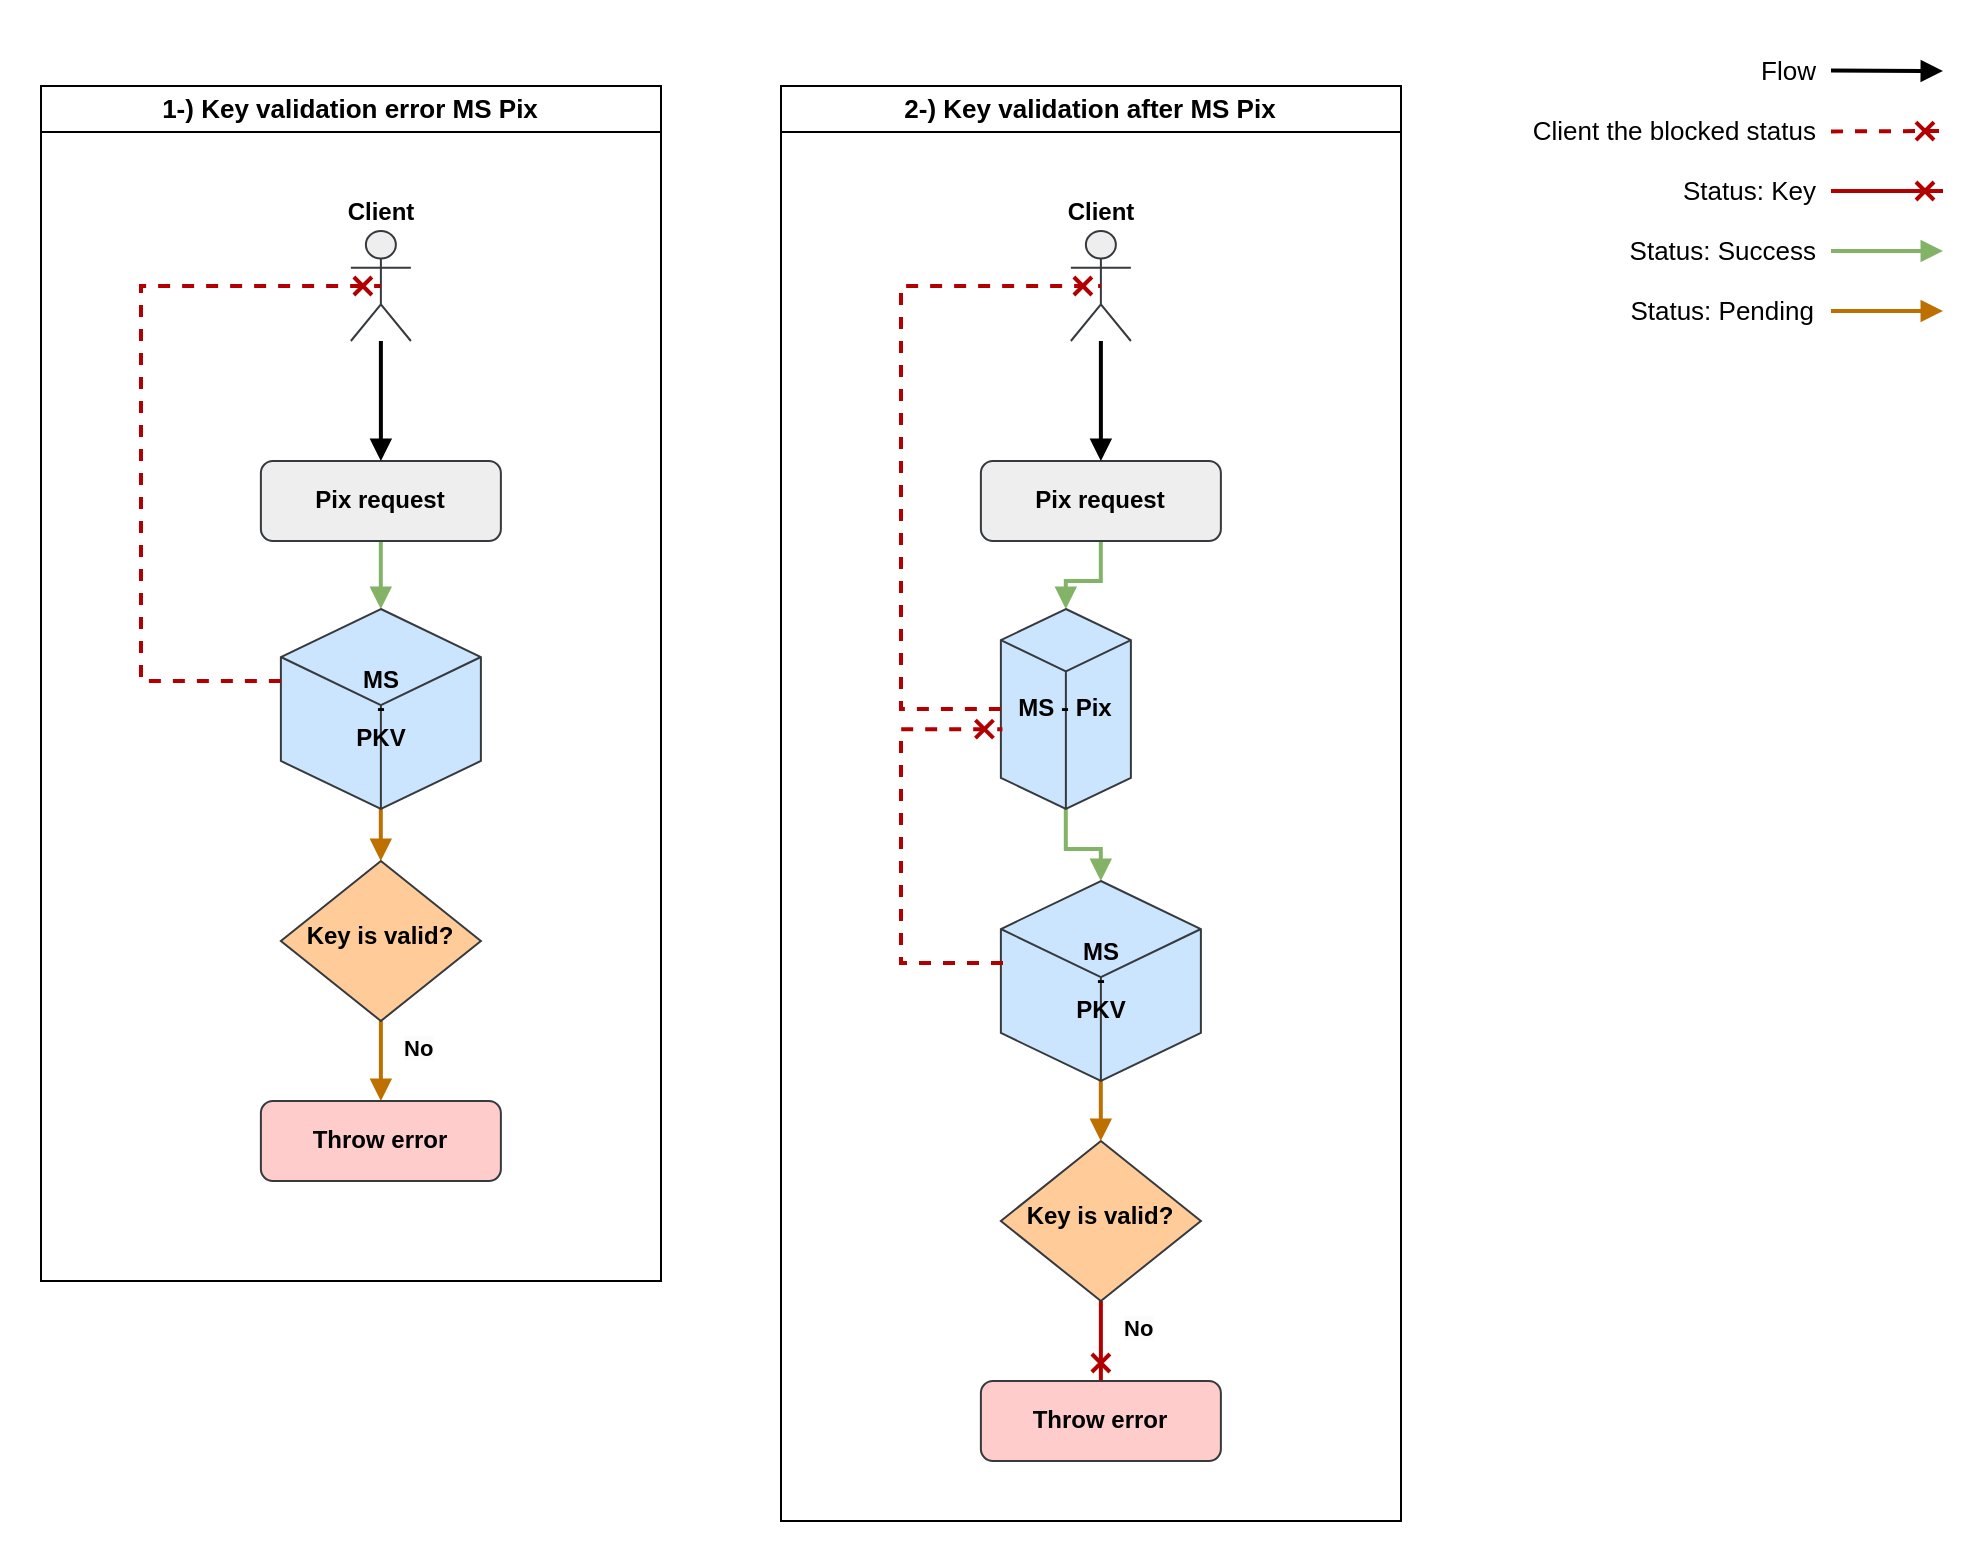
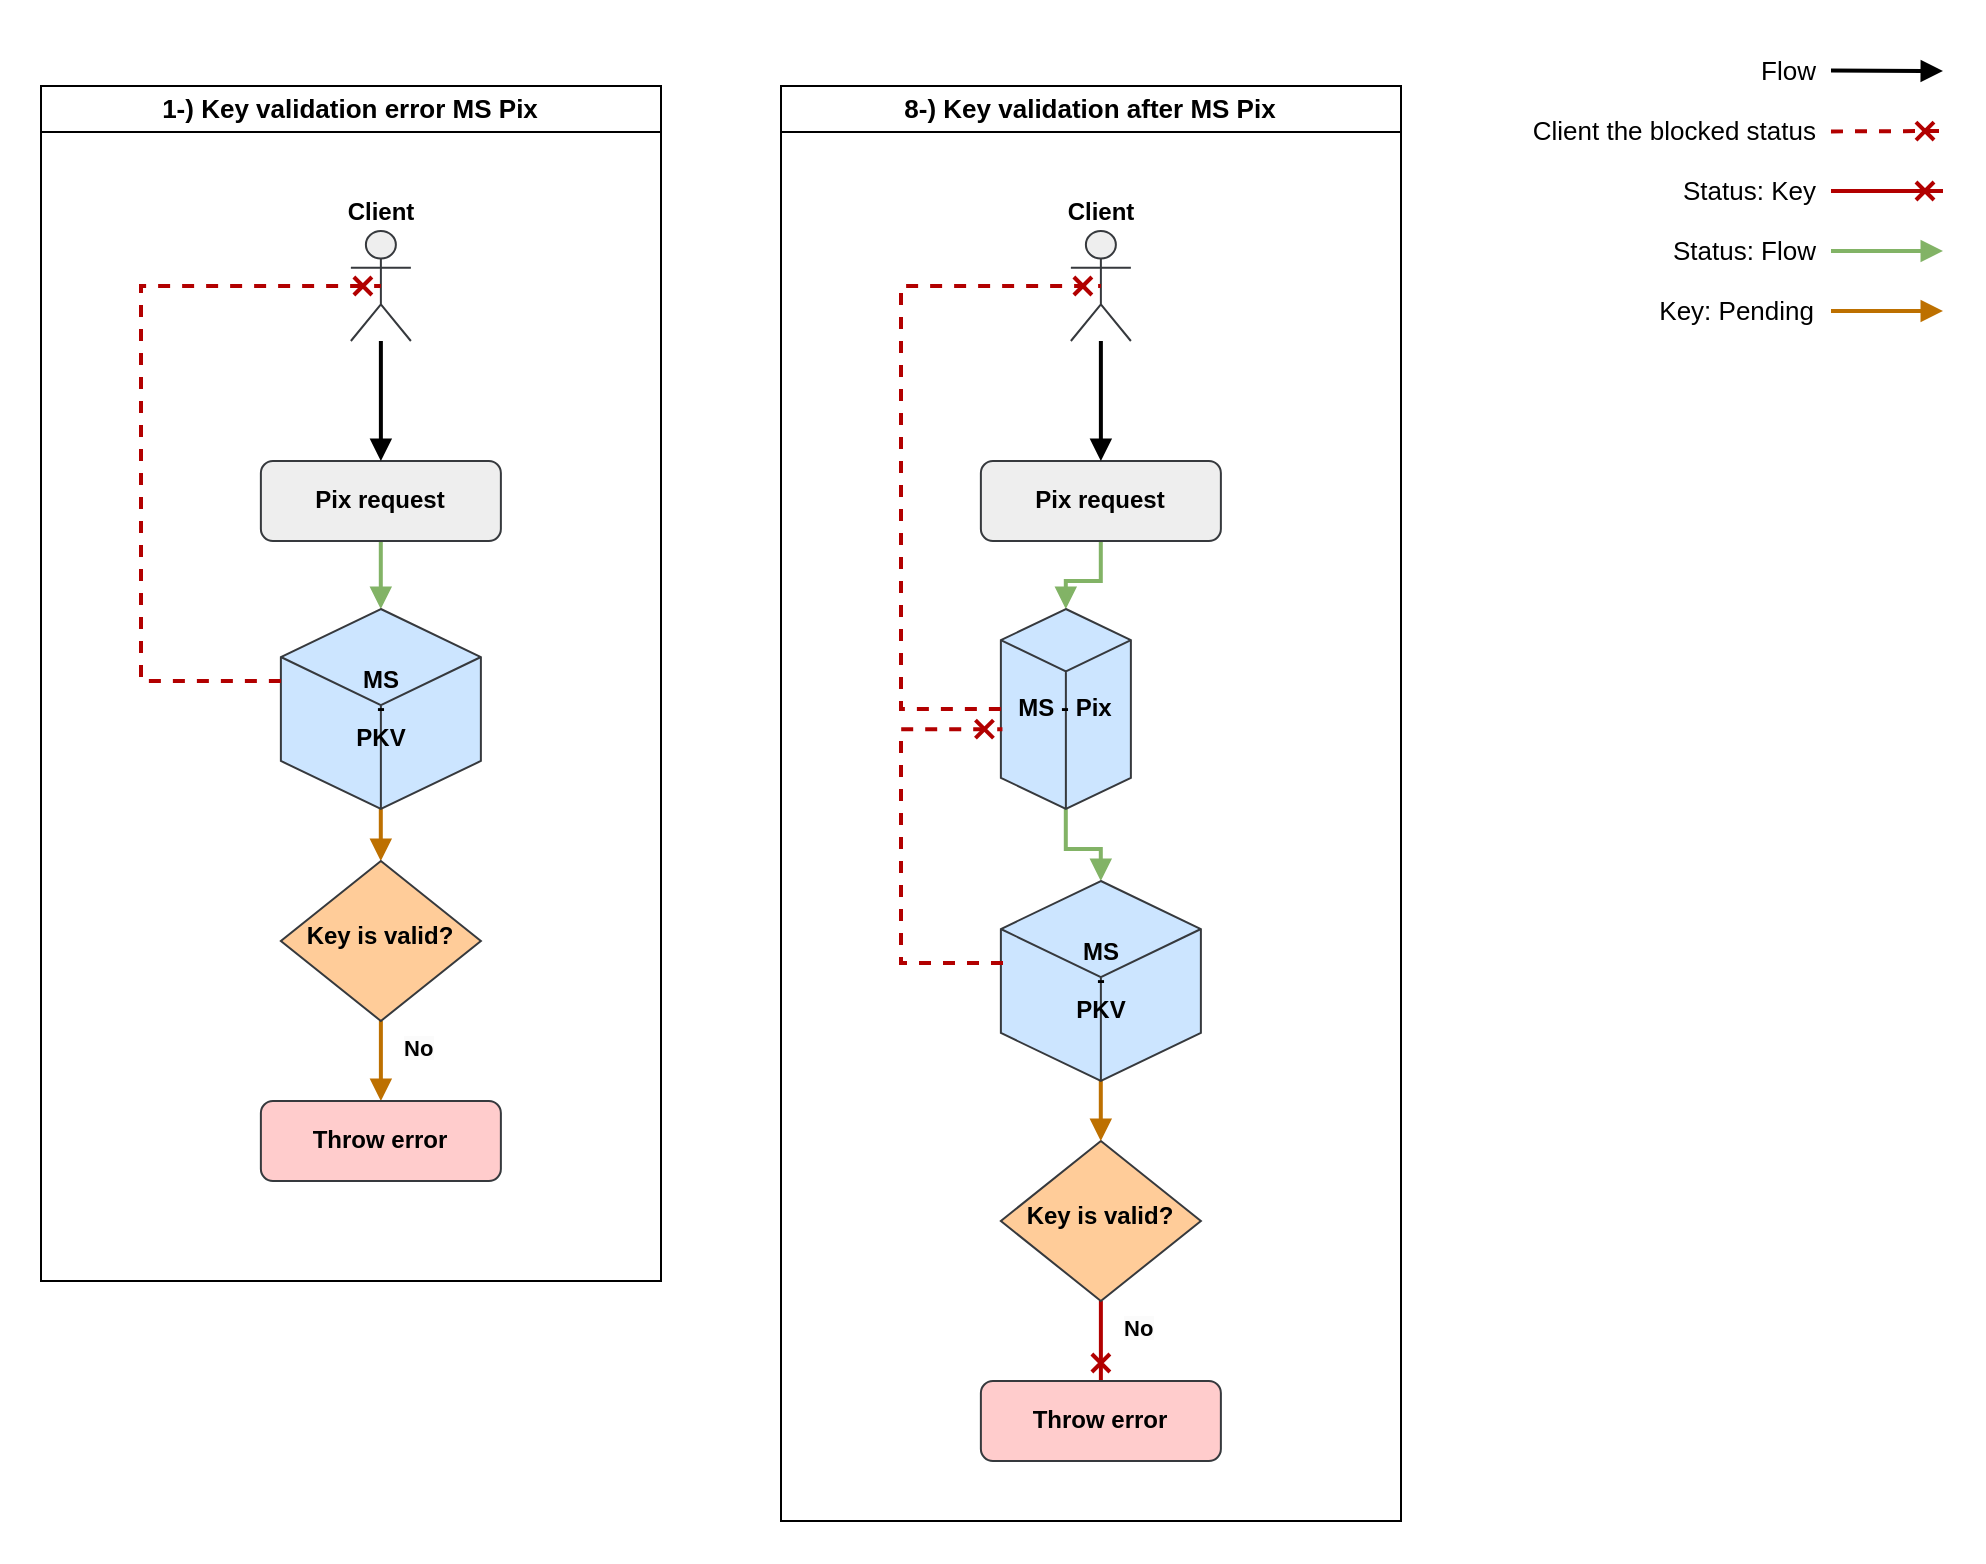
(1091, 109) -> (1091, 109)
(1715, 251) -> (1740, 251)
(1716, 311) -> (1738, 311)
